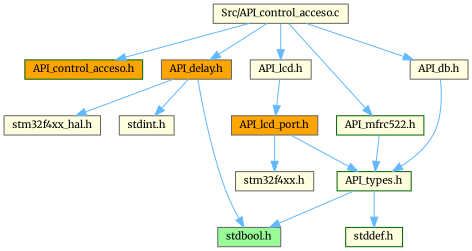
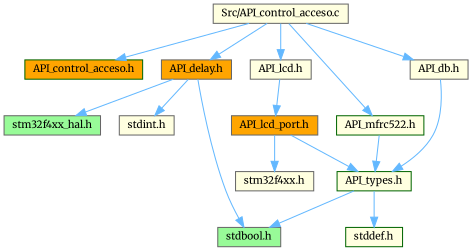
(52, 125) -> (52, 125)
